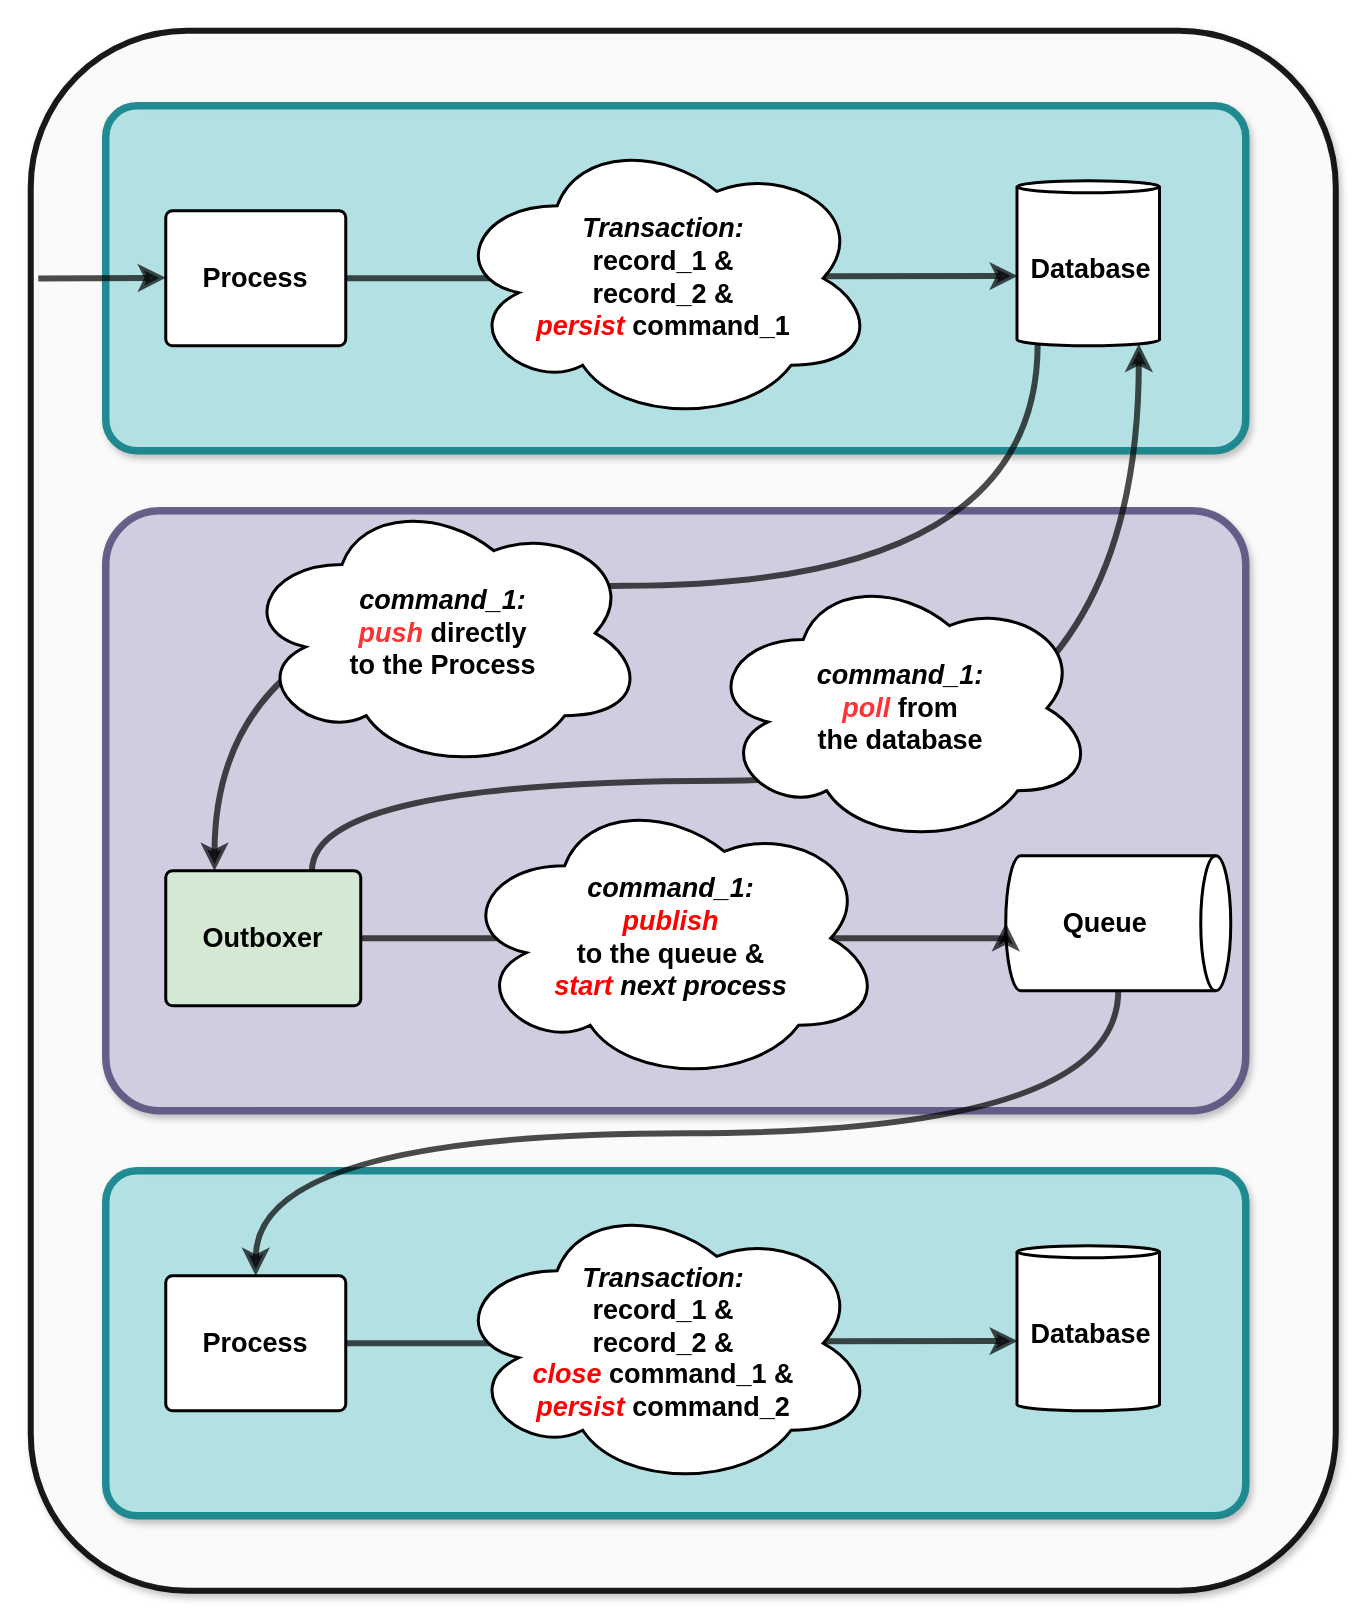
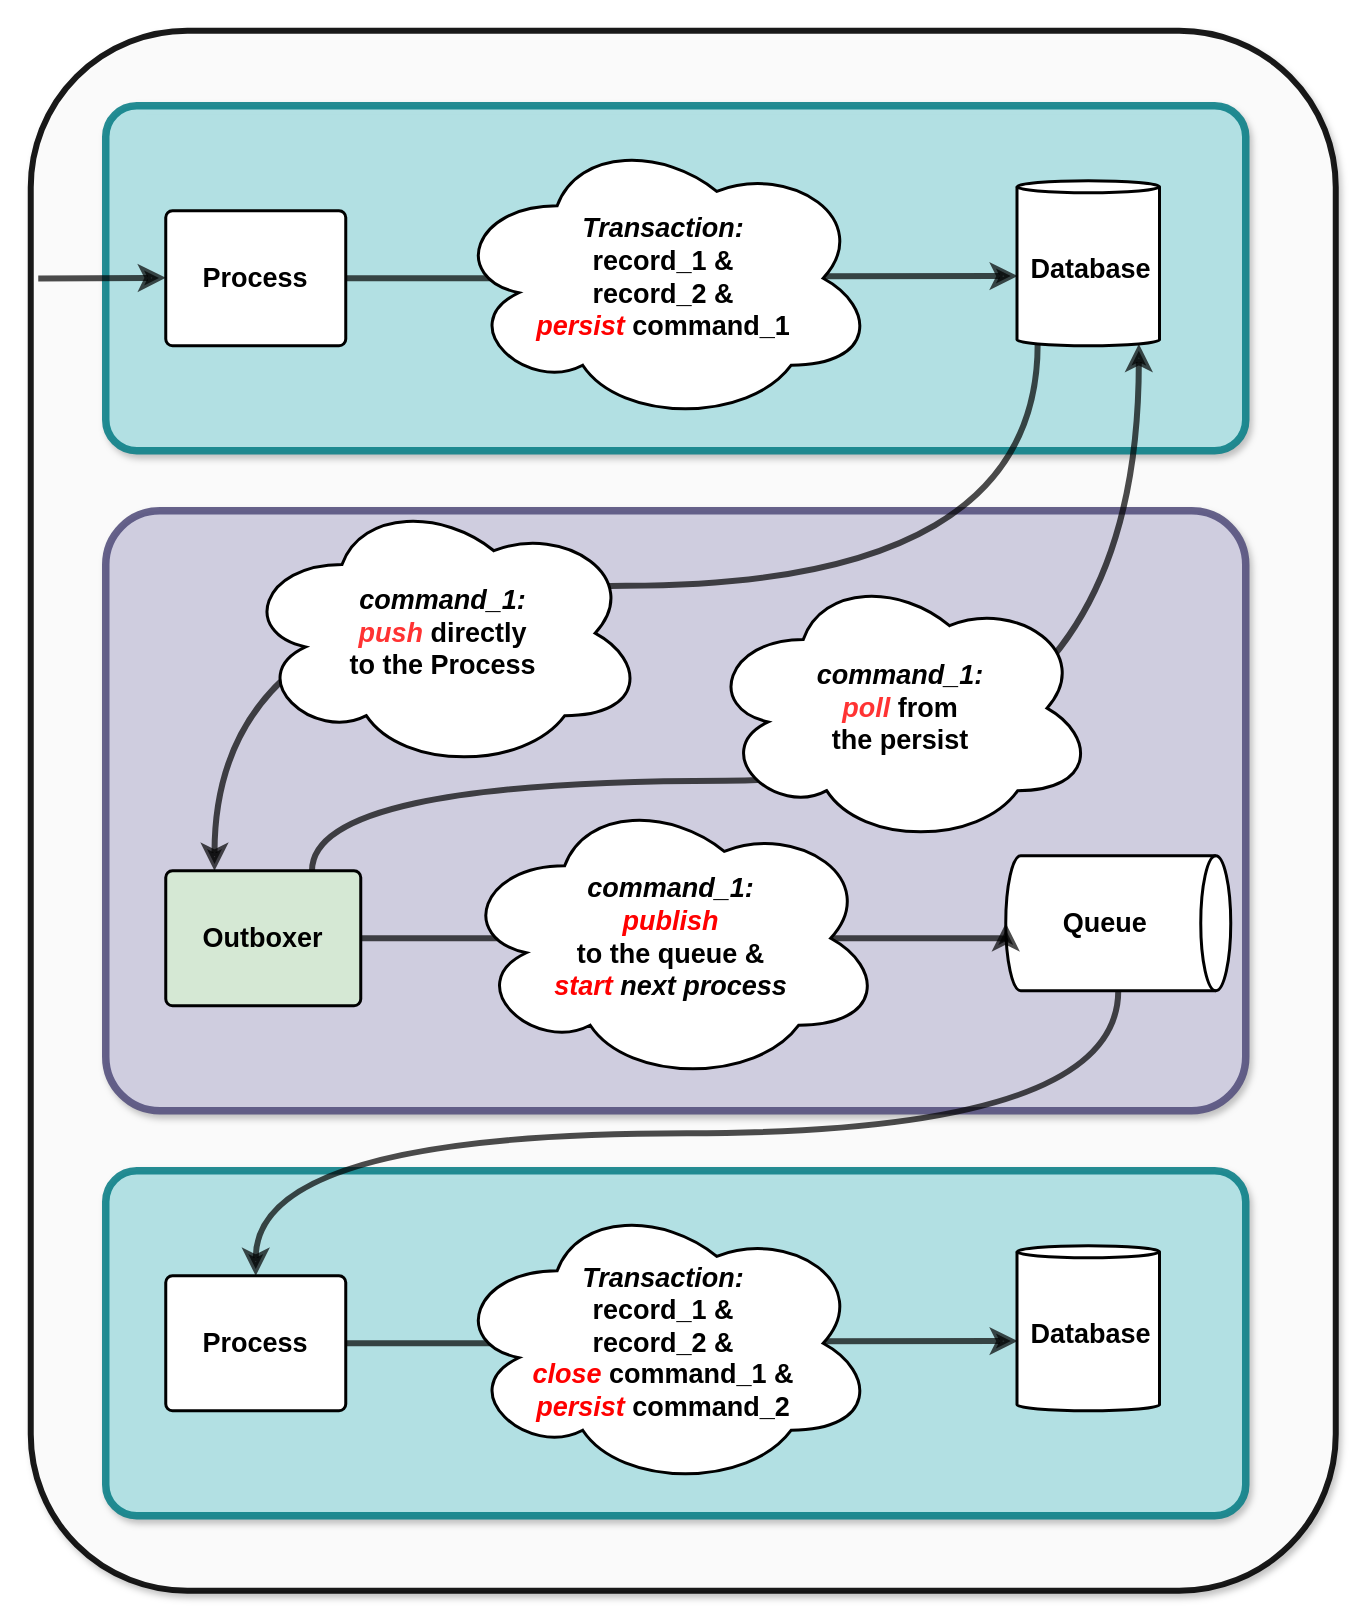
(901, 709) -> (901, 709)
